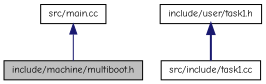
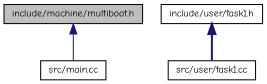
(73, 47) -> (73, 47)
(211, 70) -> (212, 70)
